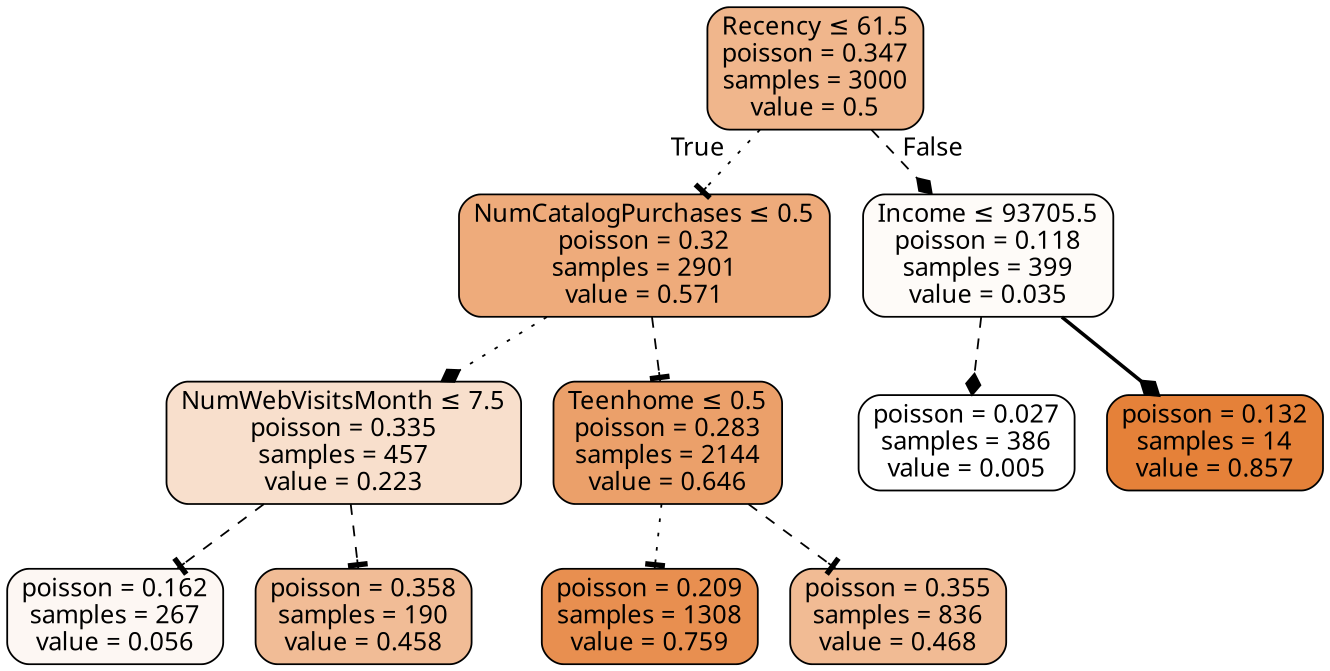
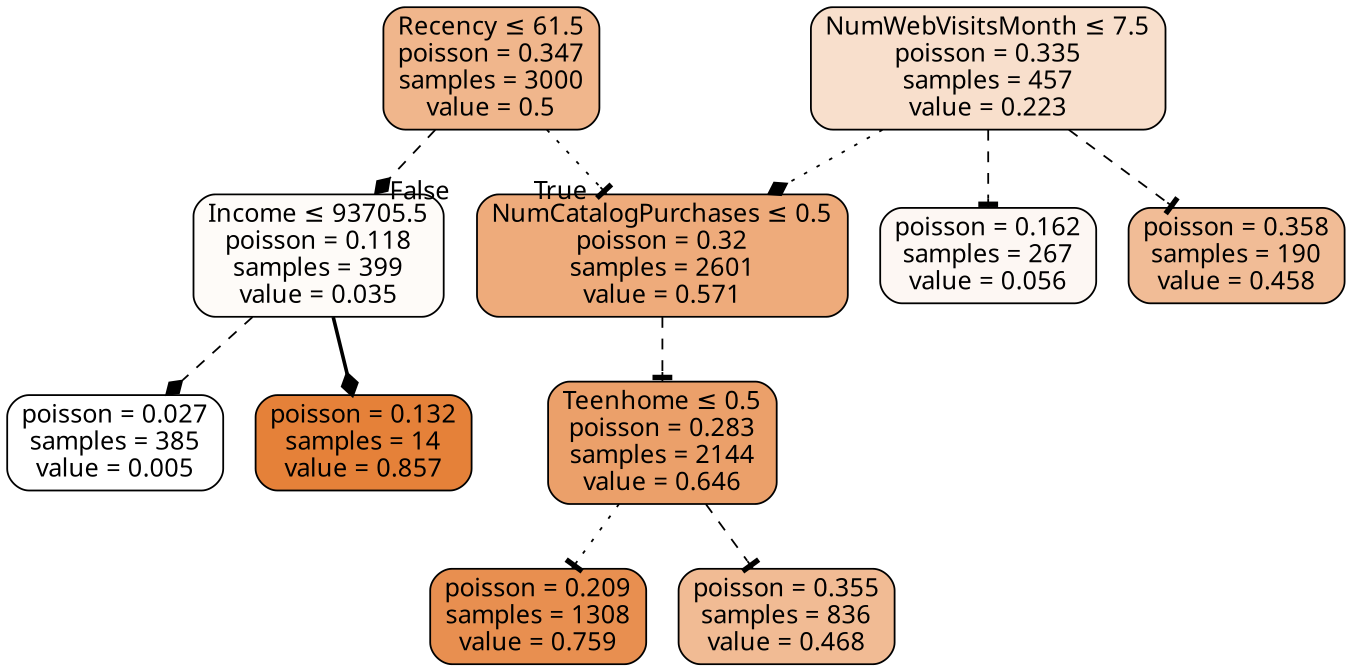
(644, 268) -> (662, 268)
(503, 344) -> (835, 157)
(967, 442) -> (115, 442)
